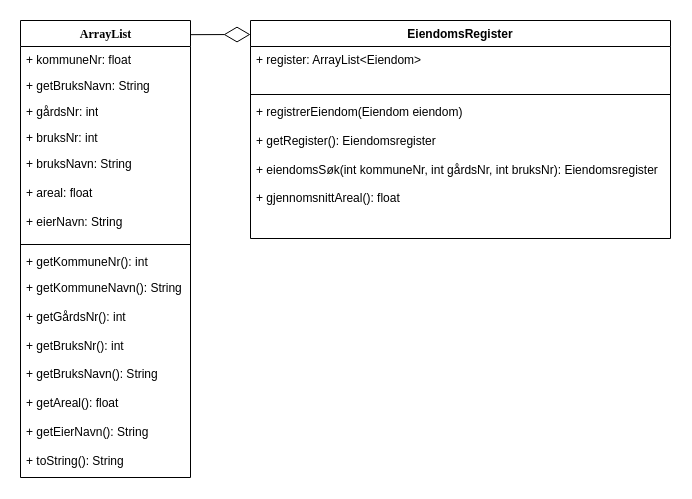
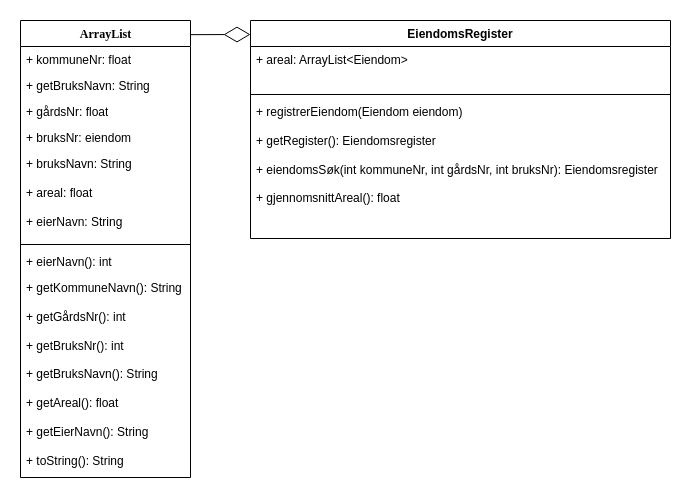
(348, 61) -> (338, 61)
(67, 113) -> (74, 113)
(67, 139) -> (81, 139)
(91, 263) -> (76, 263)
